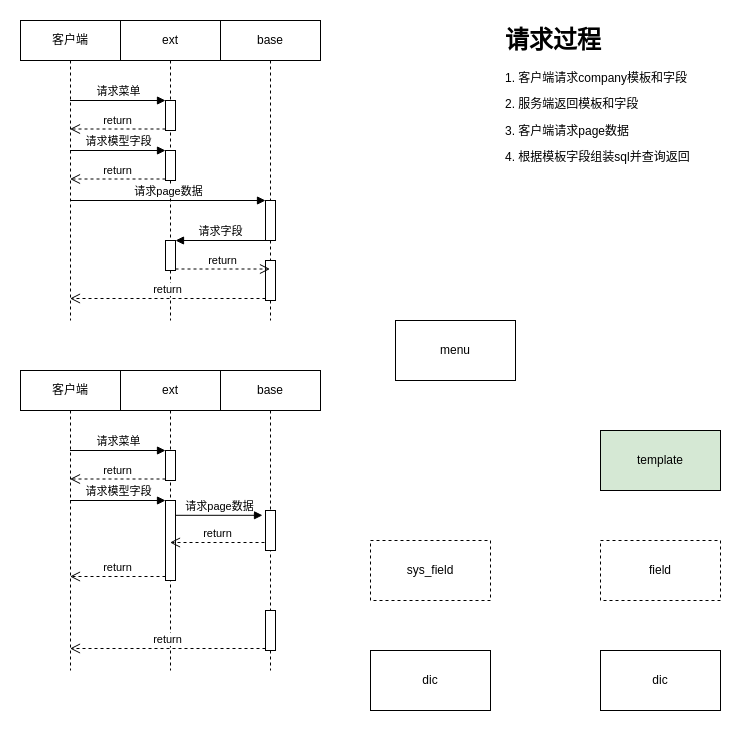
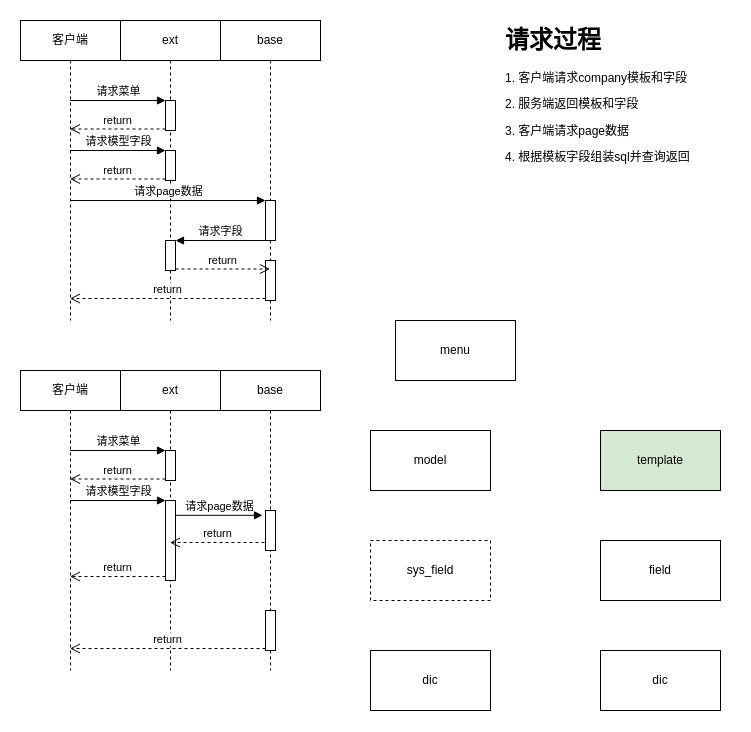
none -> (431, 461)
(661, 571) -> (661, 571)
